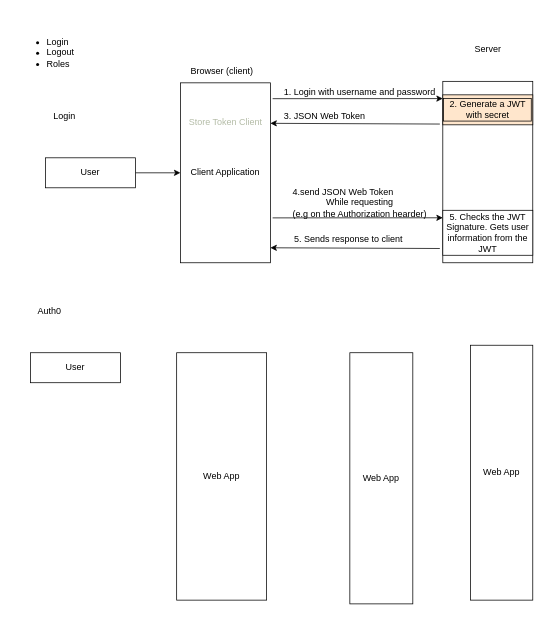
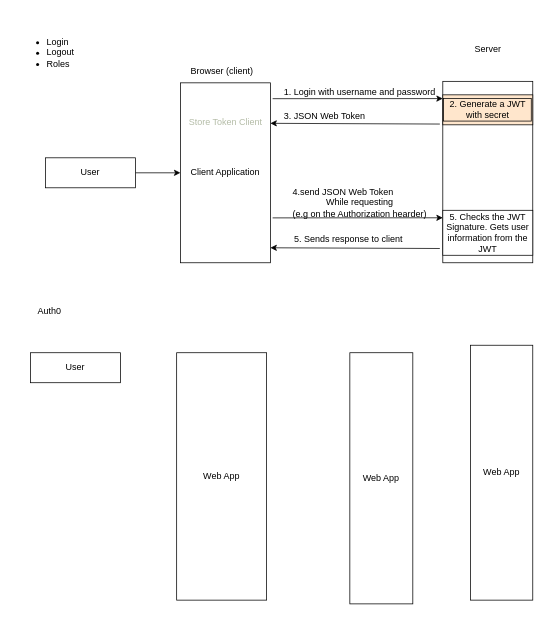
(64, 117) -> none
